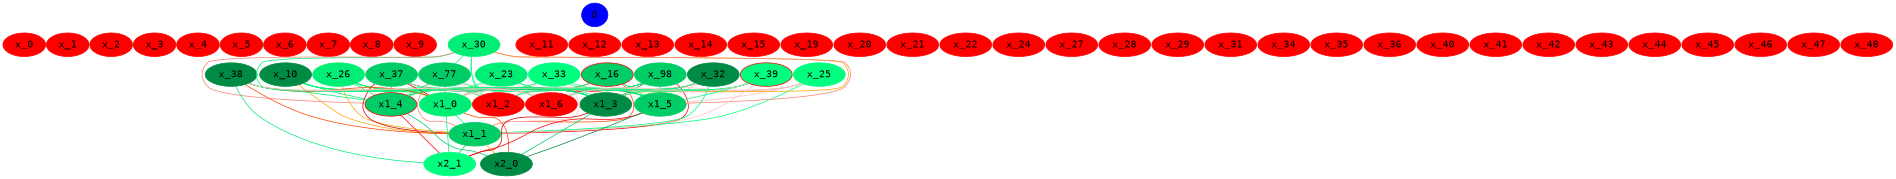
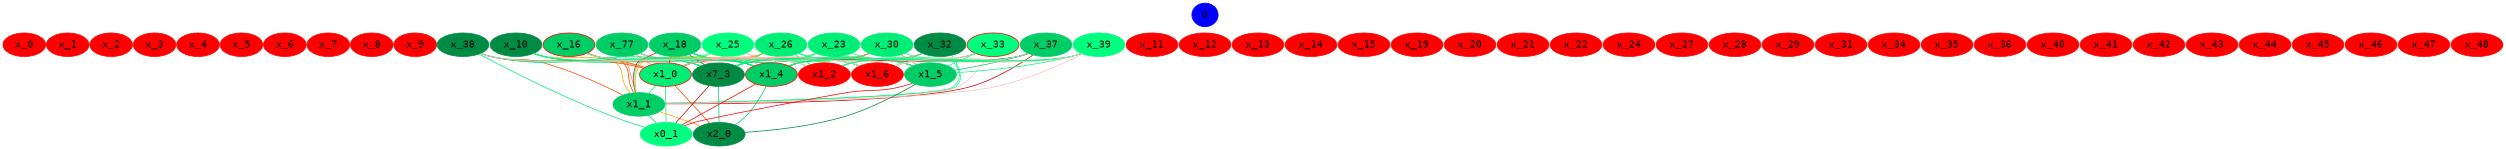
(459, 60) -> (848, 98)
(554, 75) -> (993, 45)
(660, 75) -> (675, 45)
(766, 75) -> (1099, 45)
(445, 104) -> (665, 75)
(606, 104) -> (718, 75)
(450, 164) -> (666, 134)
